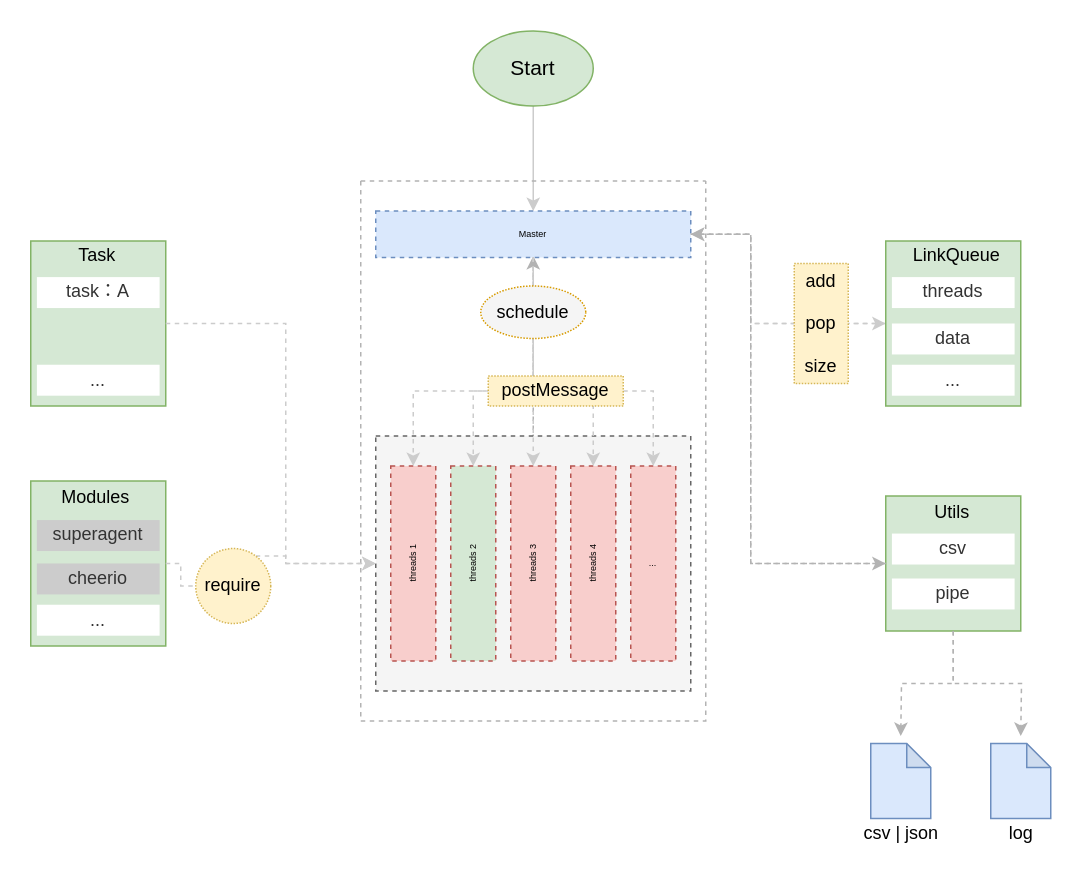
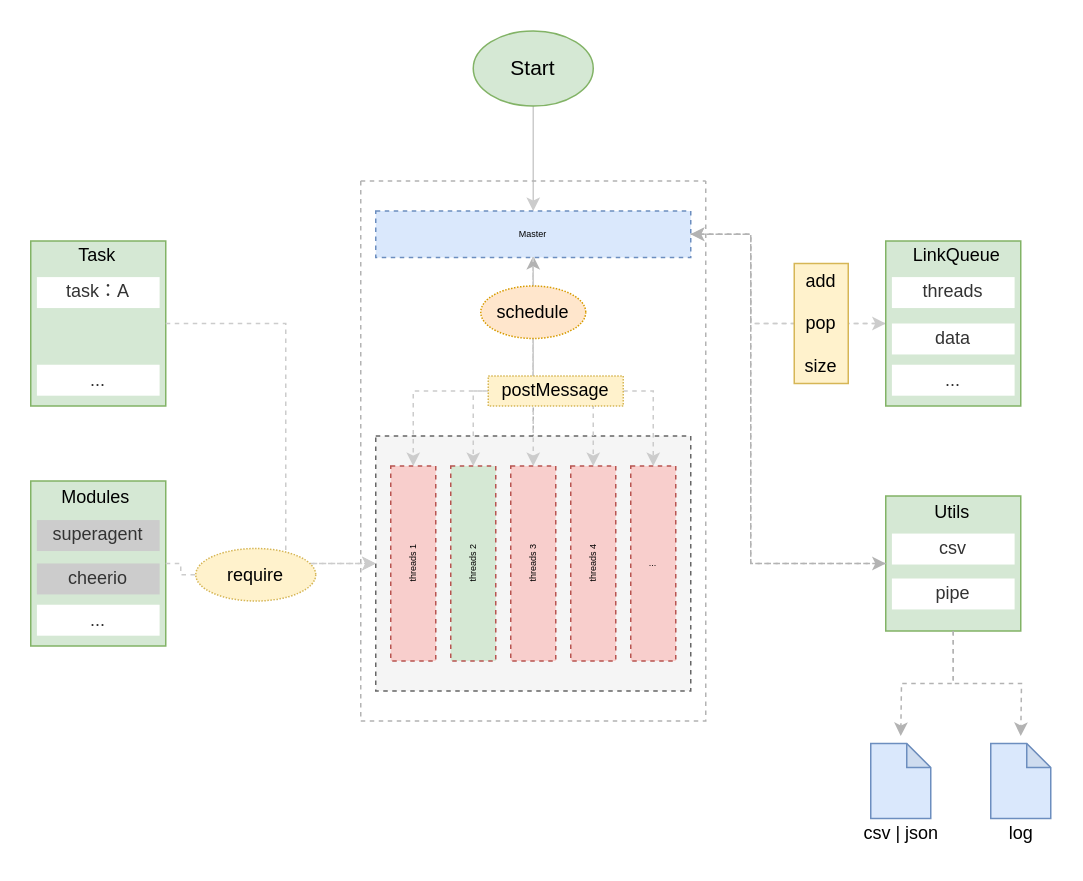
(533, 312) -> (533, 312)
(821, 323) -> (821, 323)
(233, 586) -> (256, 575)
